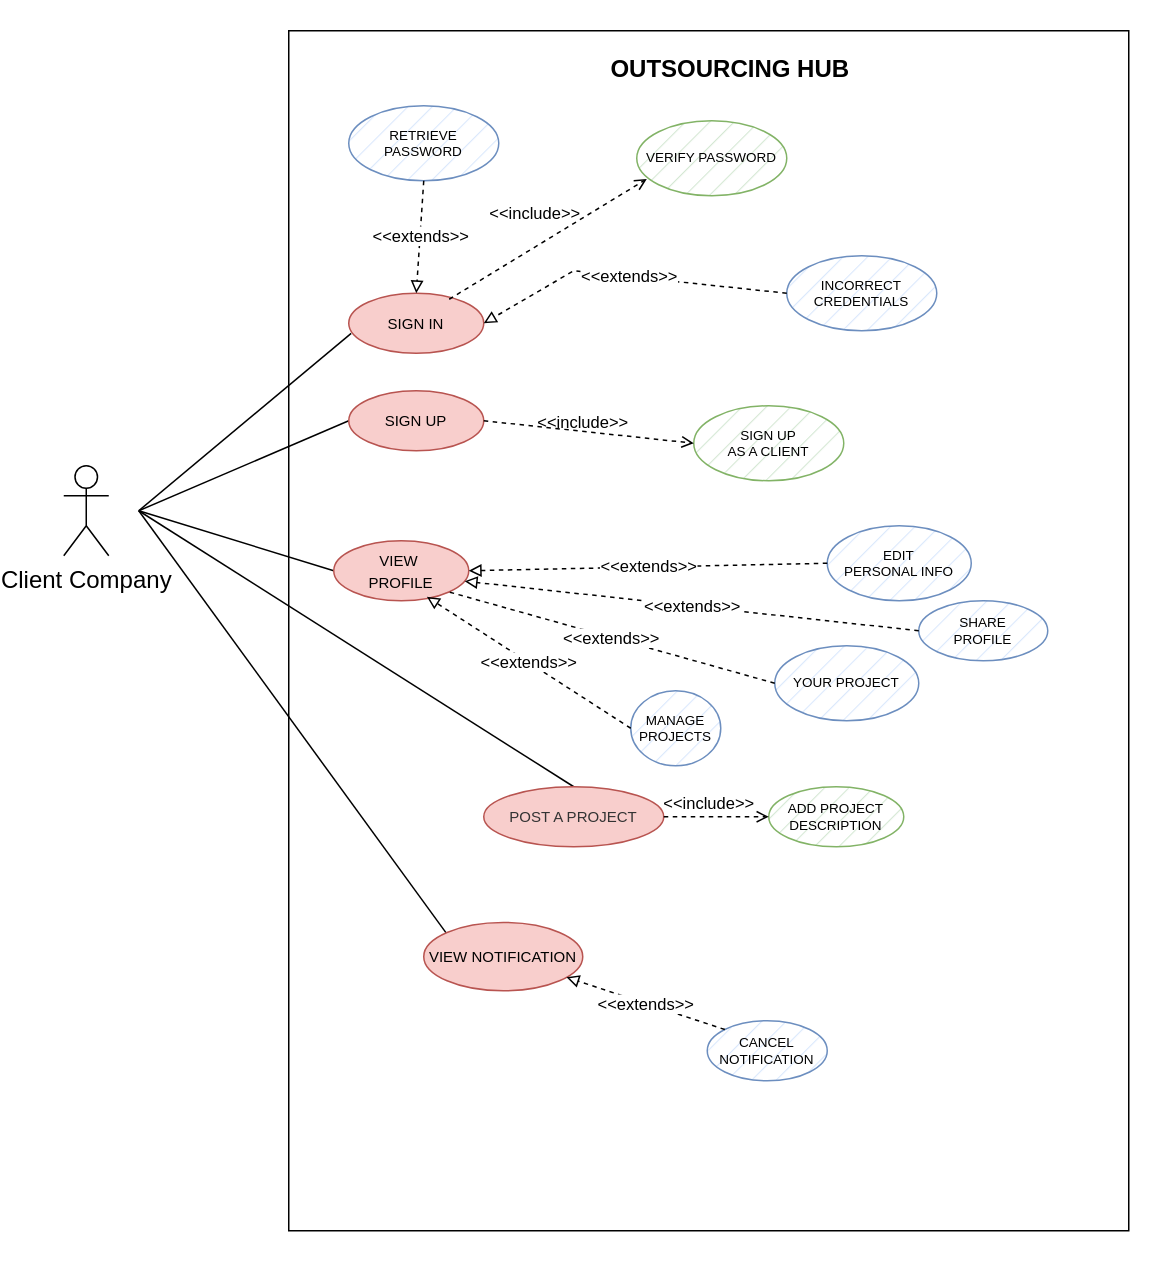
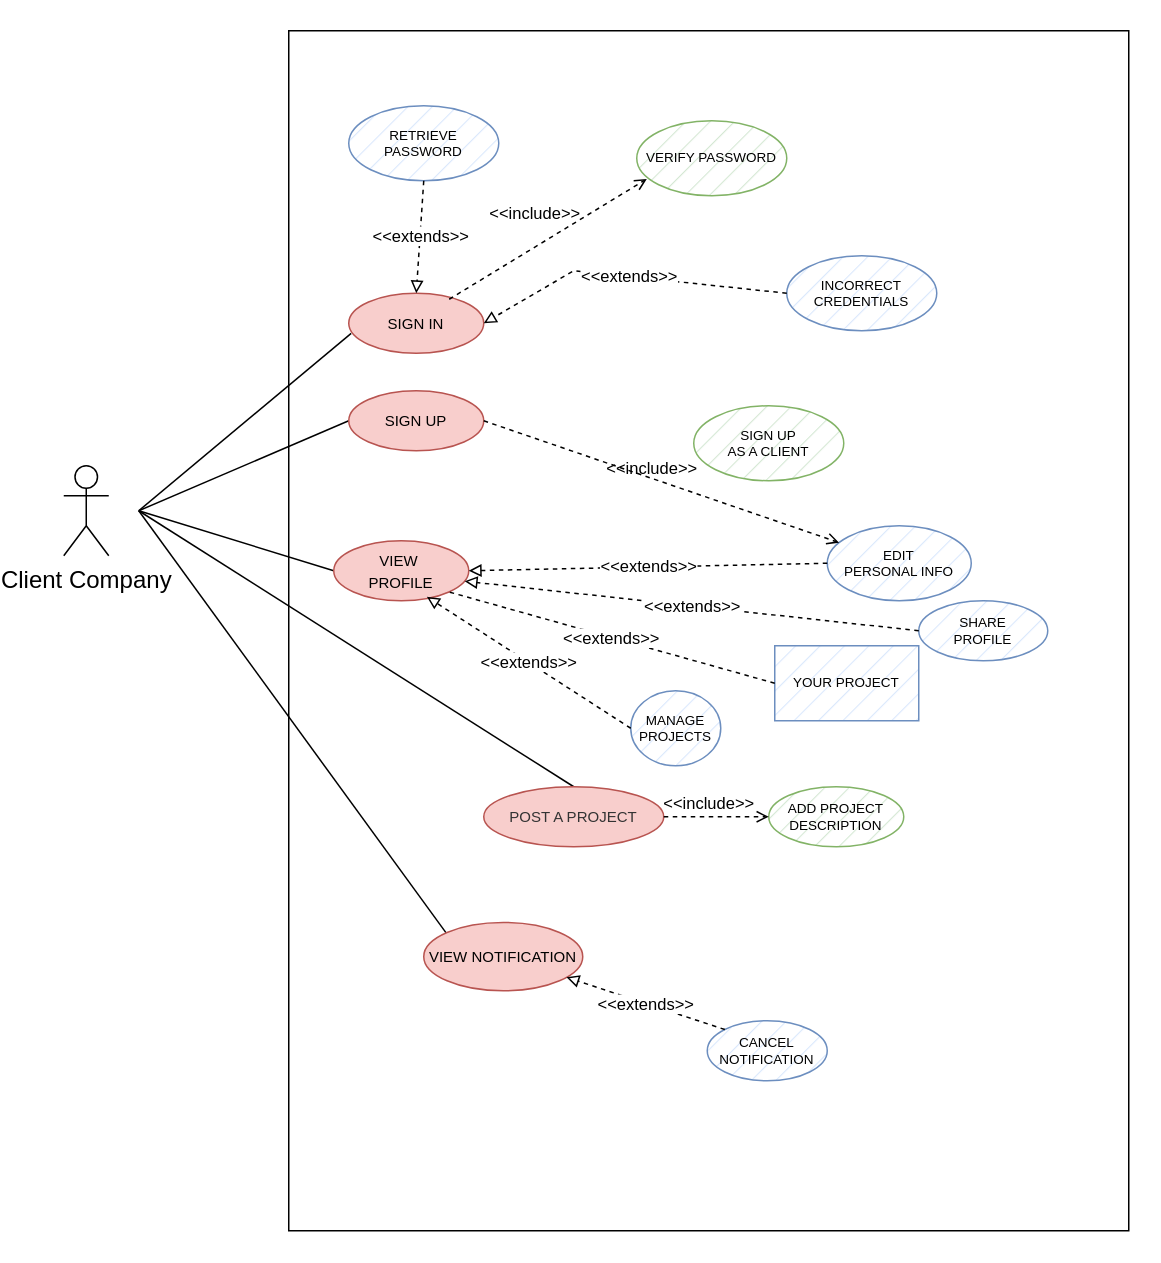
(730, 68) -> none
(587, 432) -> (660, 481)
(847, 683) -> (847, 683)
